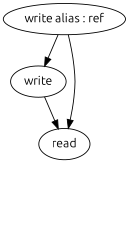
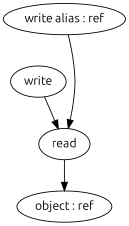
(53, 46) -> none
none -> (64, 207)
